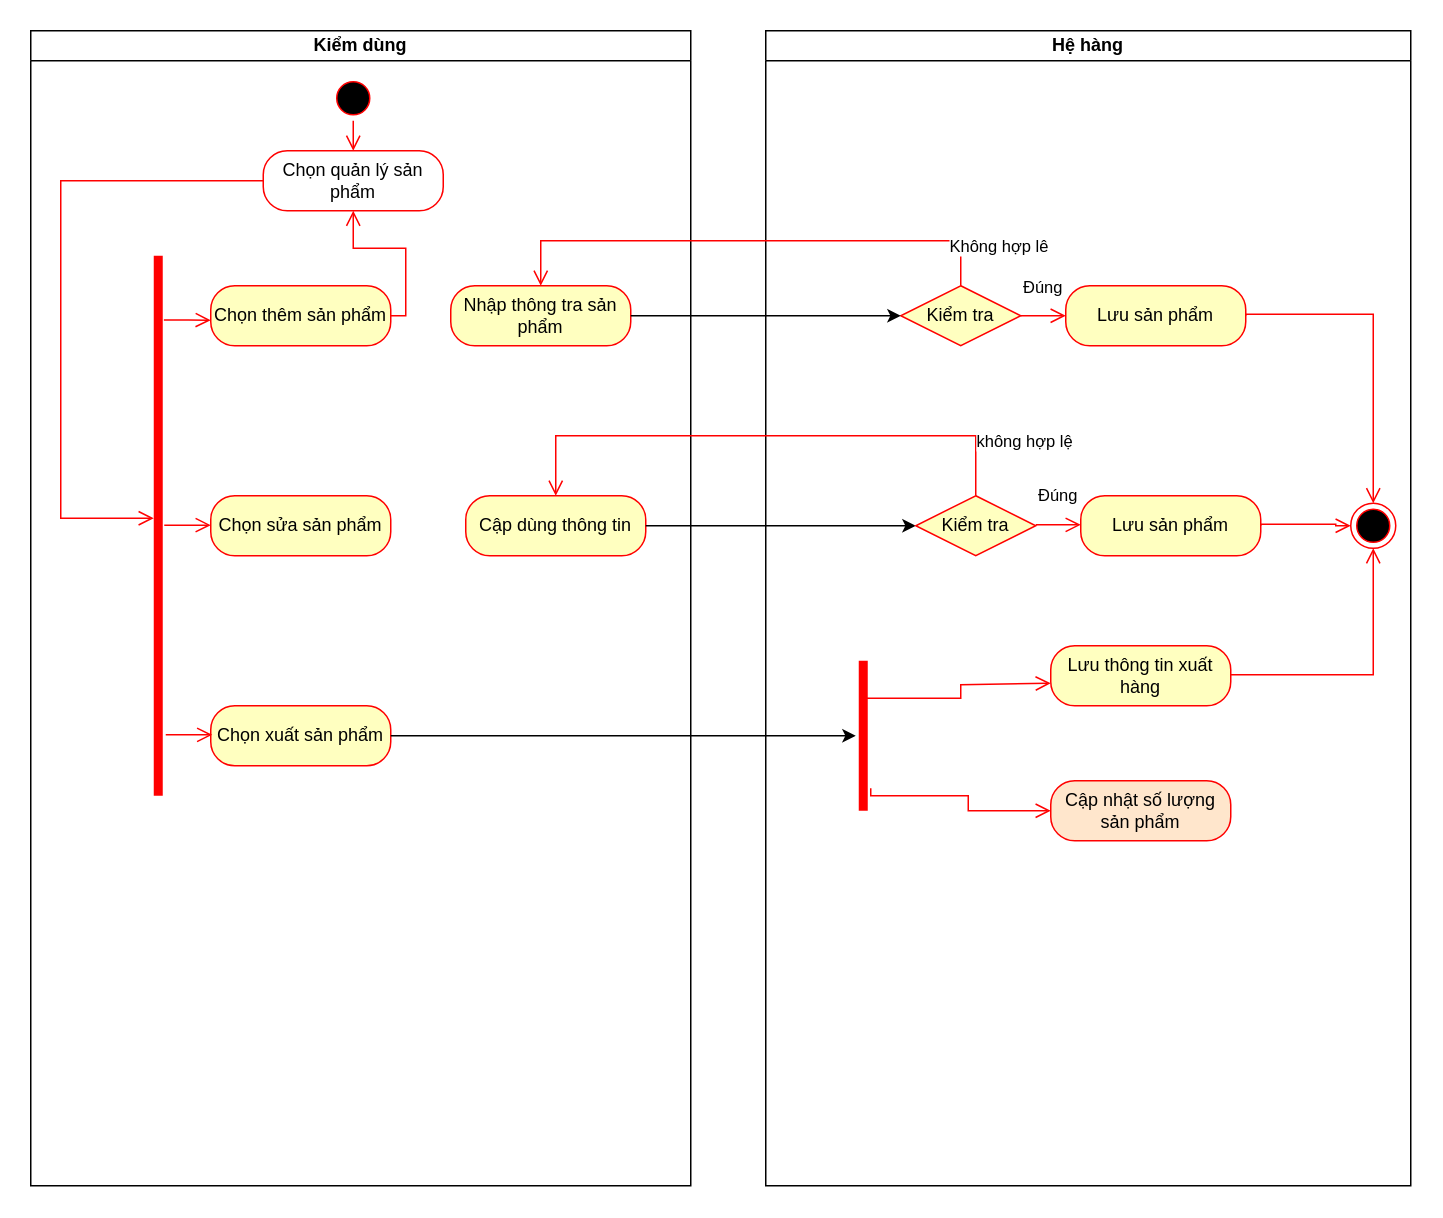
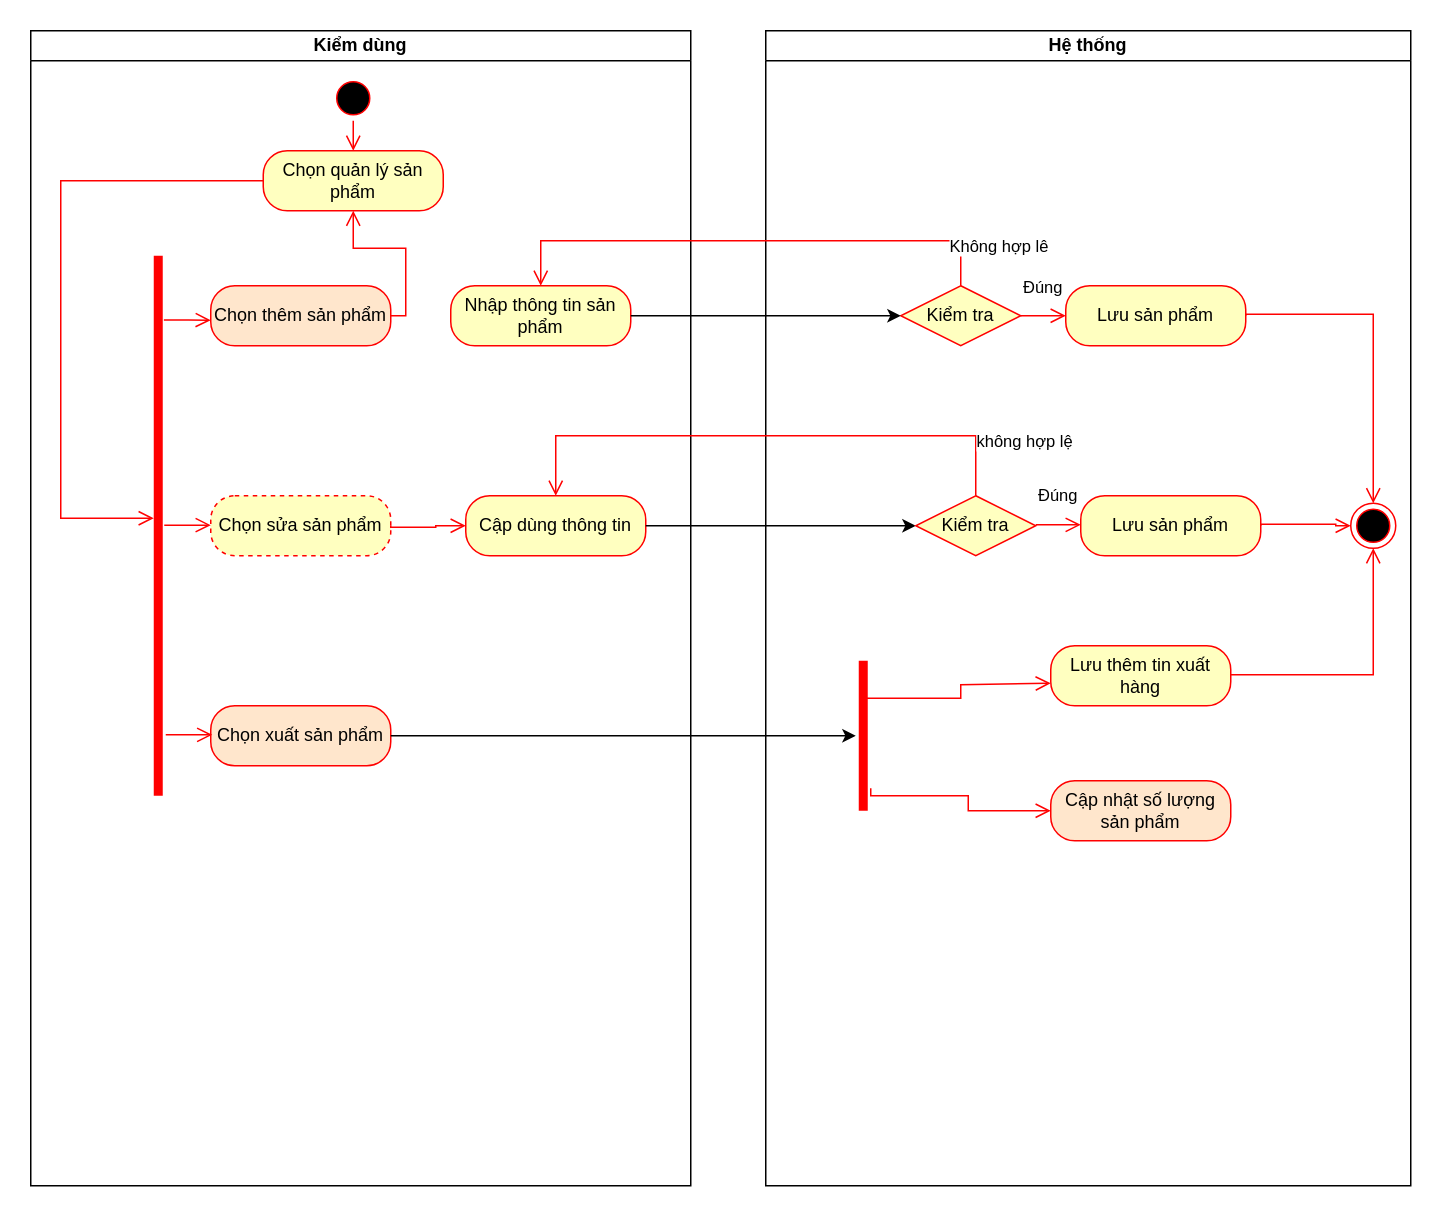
(1088, 46) -> (1088, 46)
(353, 181) -> (353, 181)
(301, 316) -> (301, 316)
(541, 316) -> (541, 316)
(301, 526) -> (301, 526)
none -> (445, 526)
(1141, 676) -> (1141, 676)
(301, 736) -> (301, 736)
